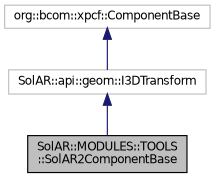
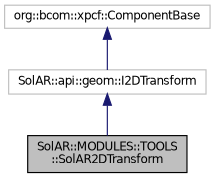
(107, 82) -> (107, 82)
(107, 154) -> (107, 154)
